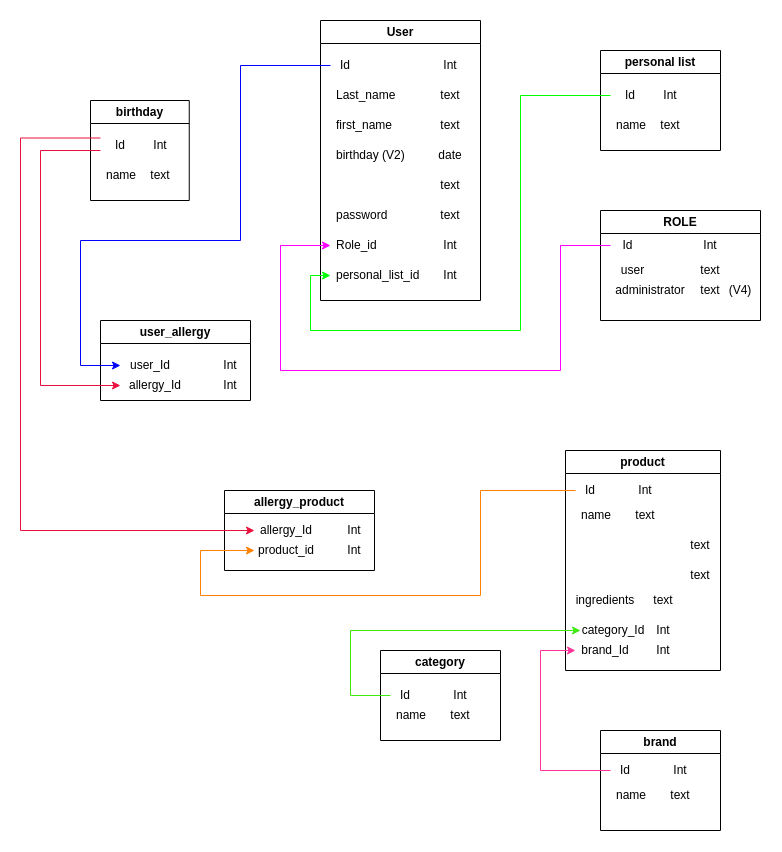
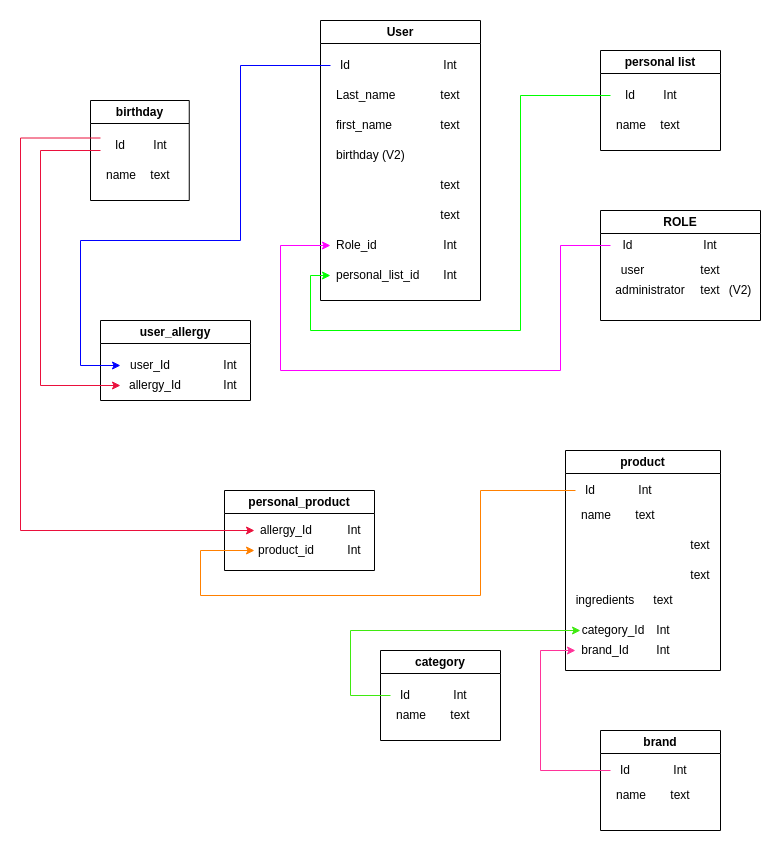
(451, 156) -> none
(366, 216) -> none
(741, 291) -> (741, 291)
(300, 503) -> (300, 503)
